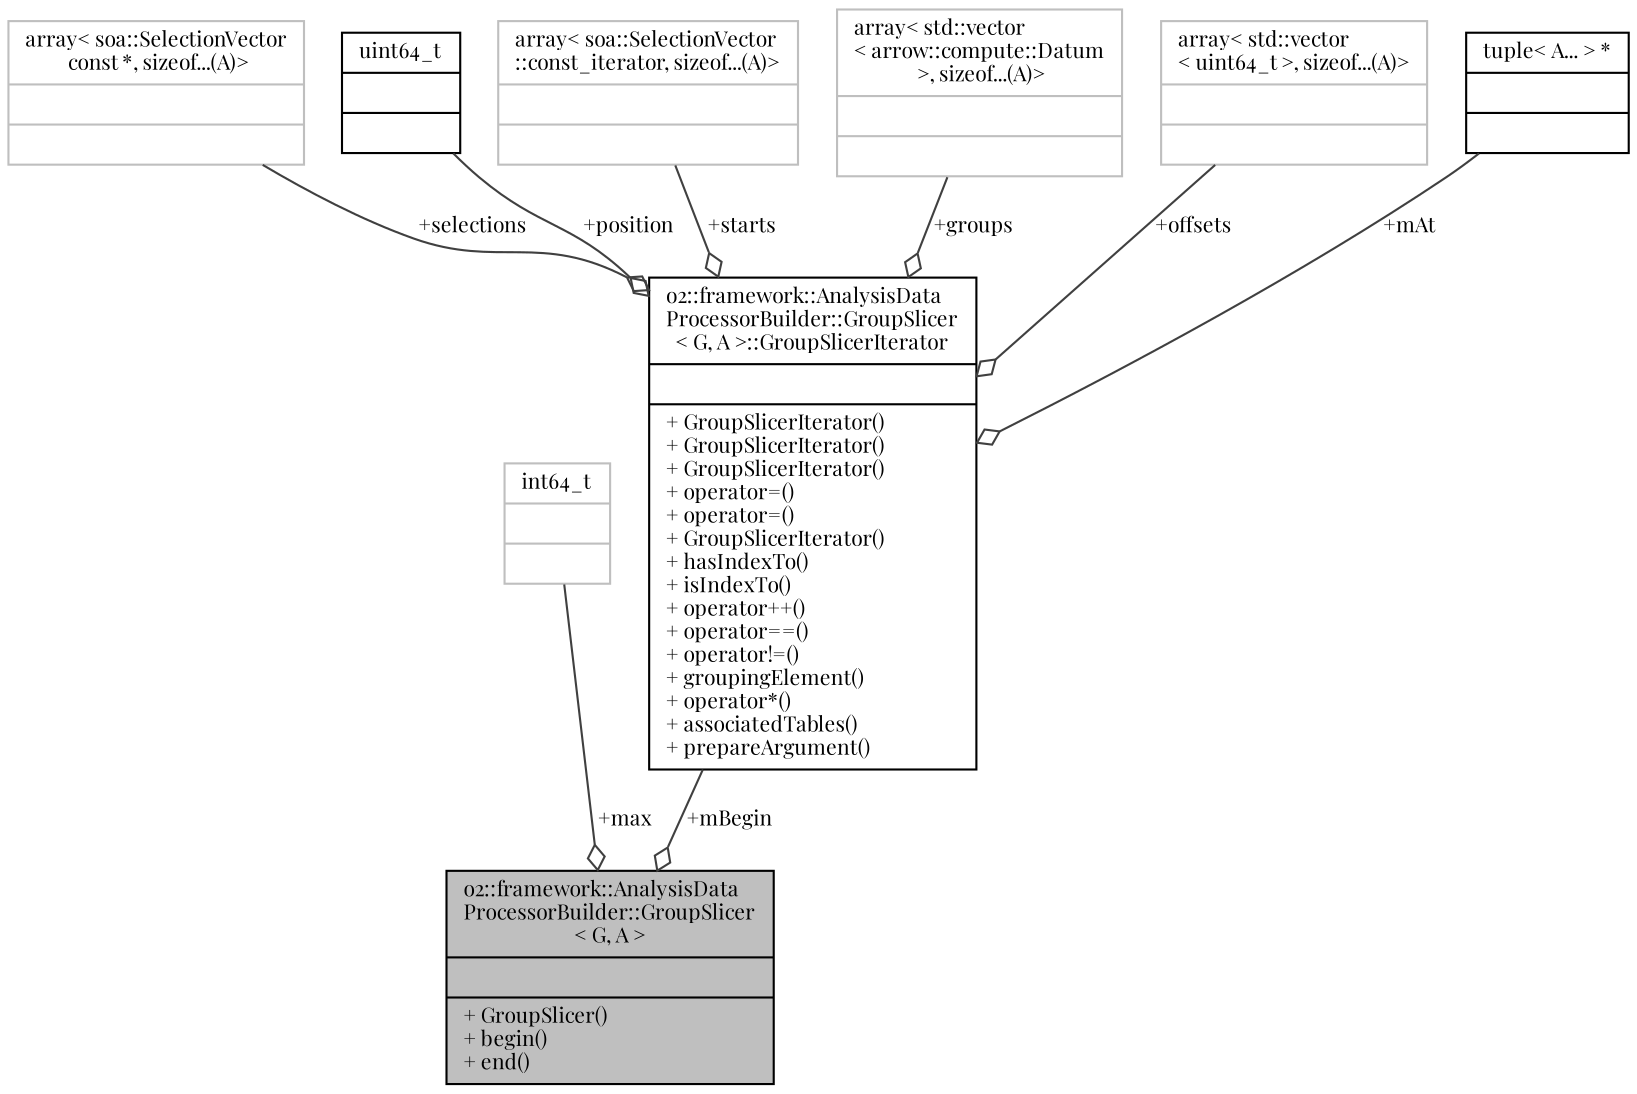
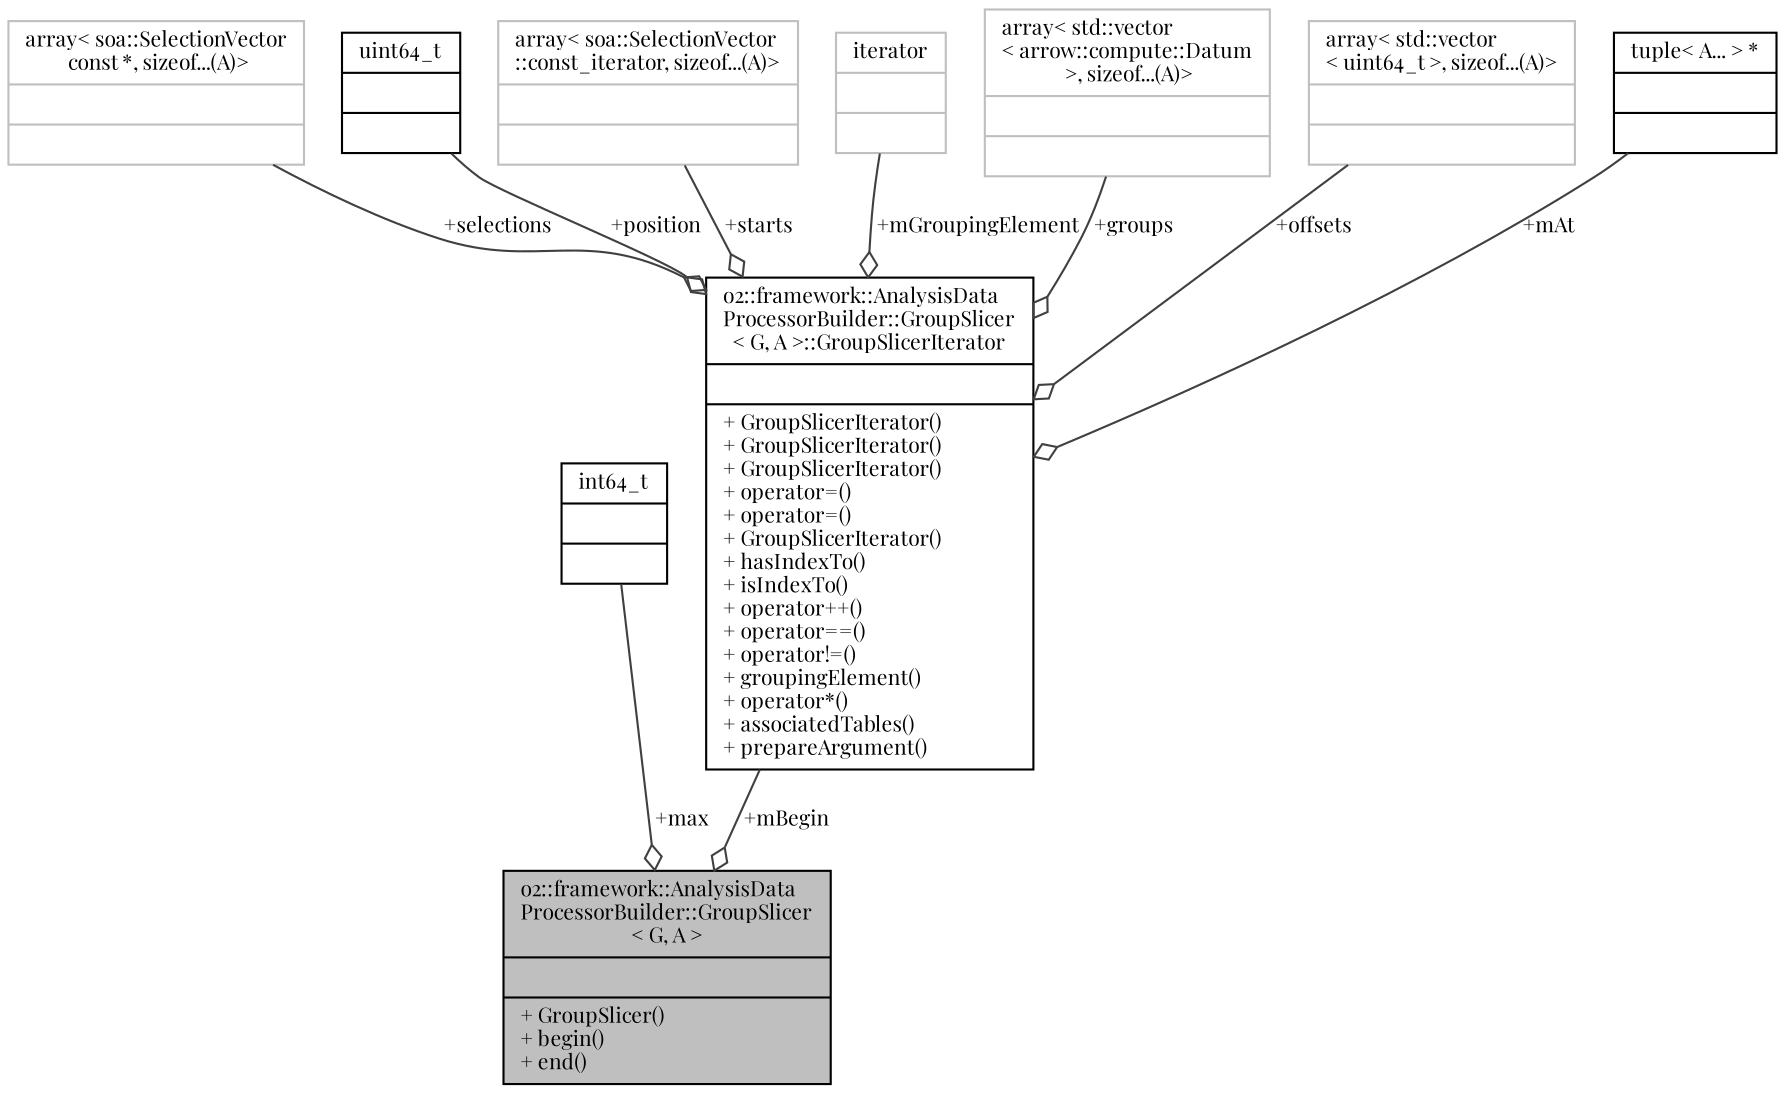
none -> (891, 93)
(557, 524) -> (614, 524)
